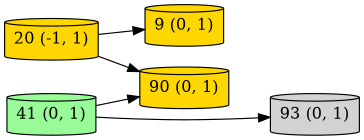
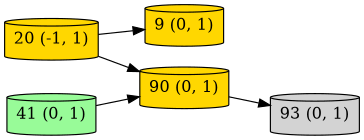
(177, 120) -> (244, 100)
